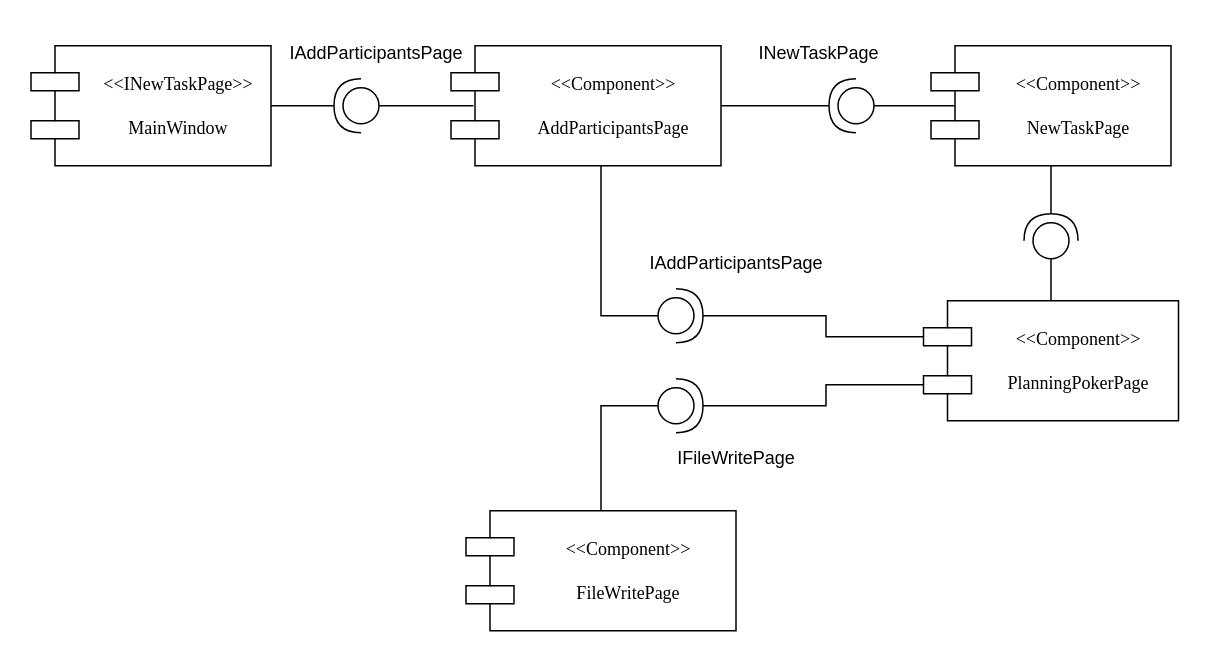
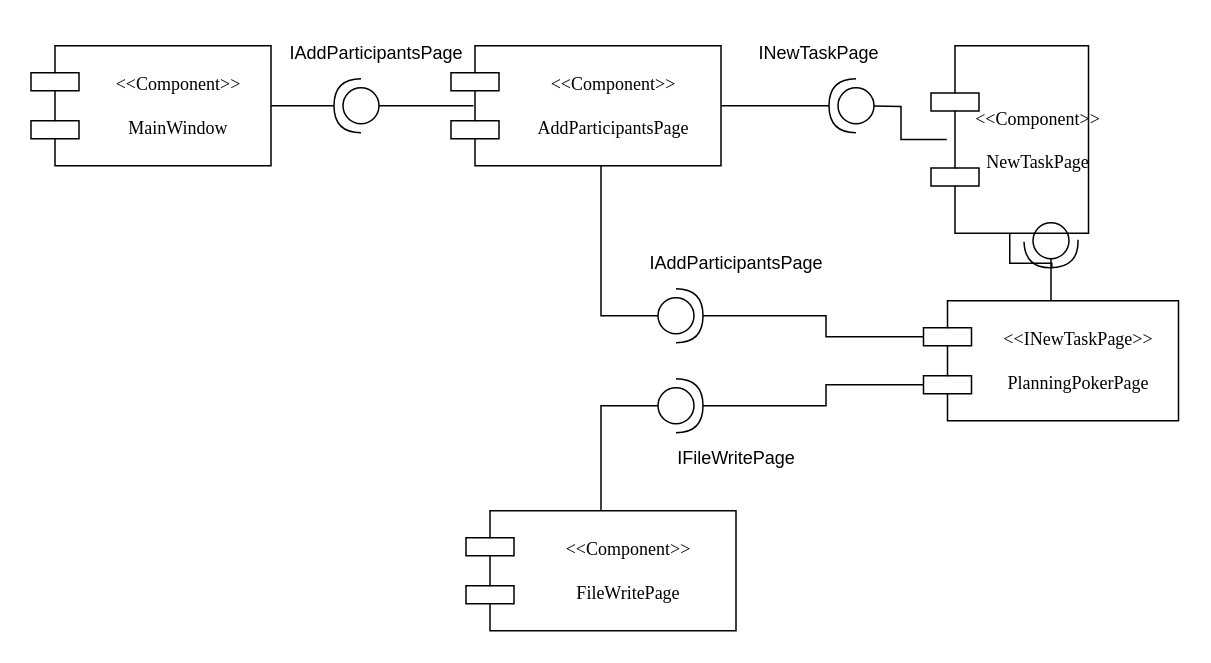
(179, 106) -> (179, 106)
(1051, 106) -> (1010, 140)
(1079, 361) -> (1079, 361)
